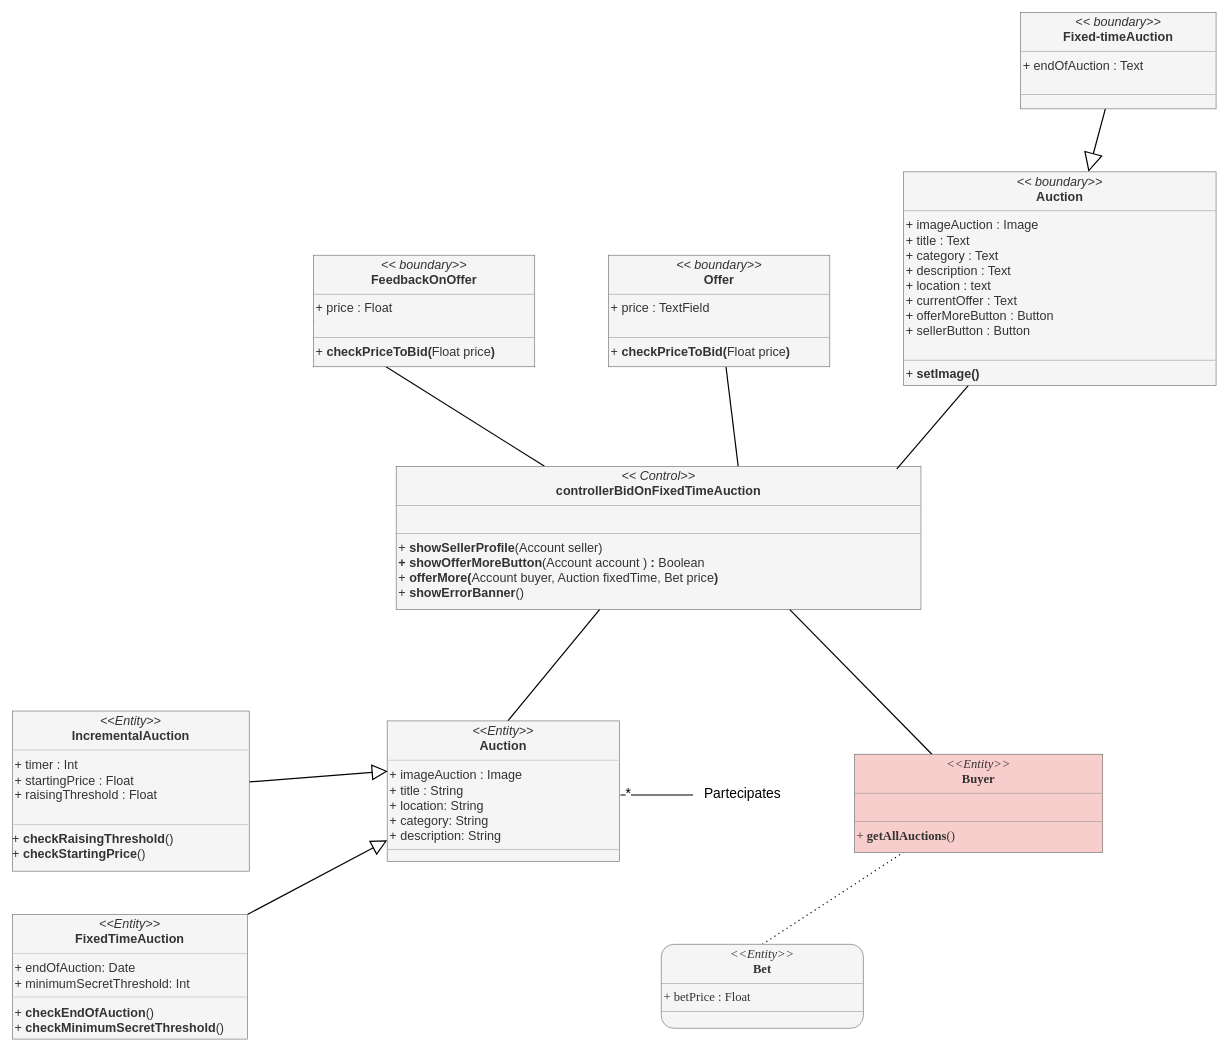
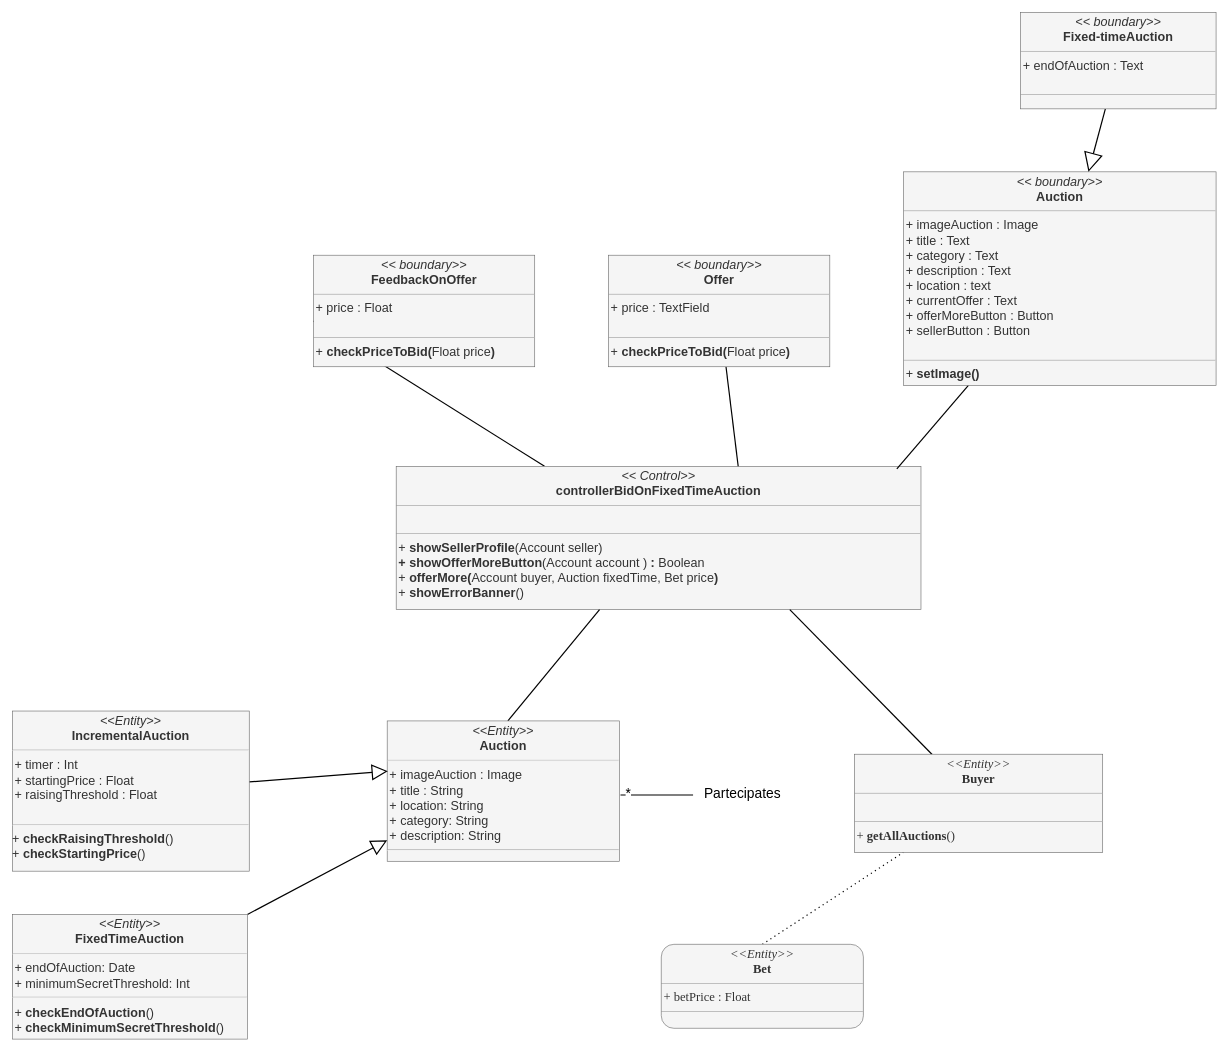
(979, 804) -> (979, 804)
